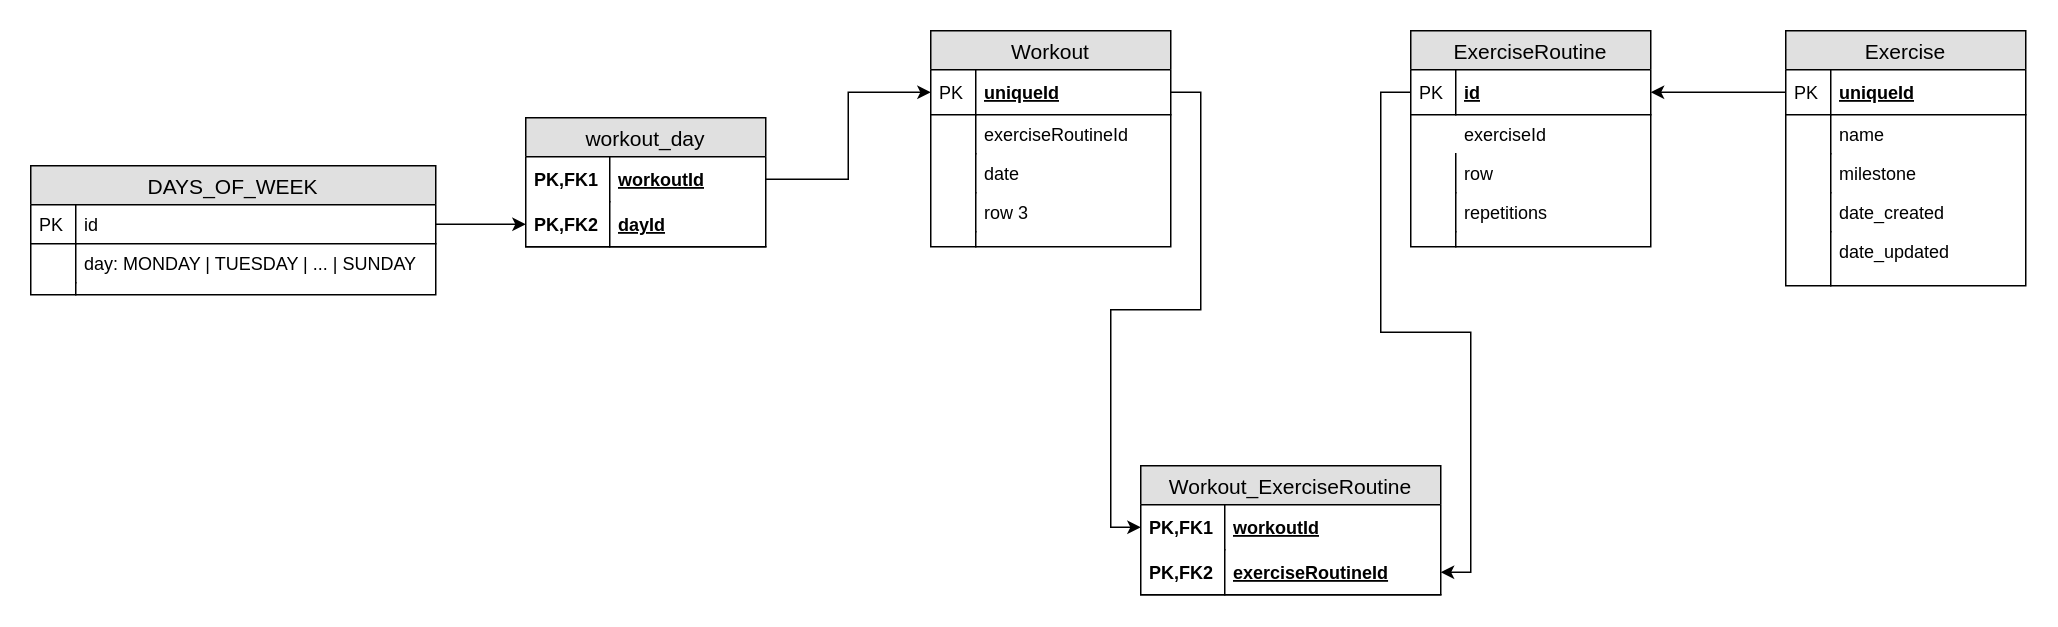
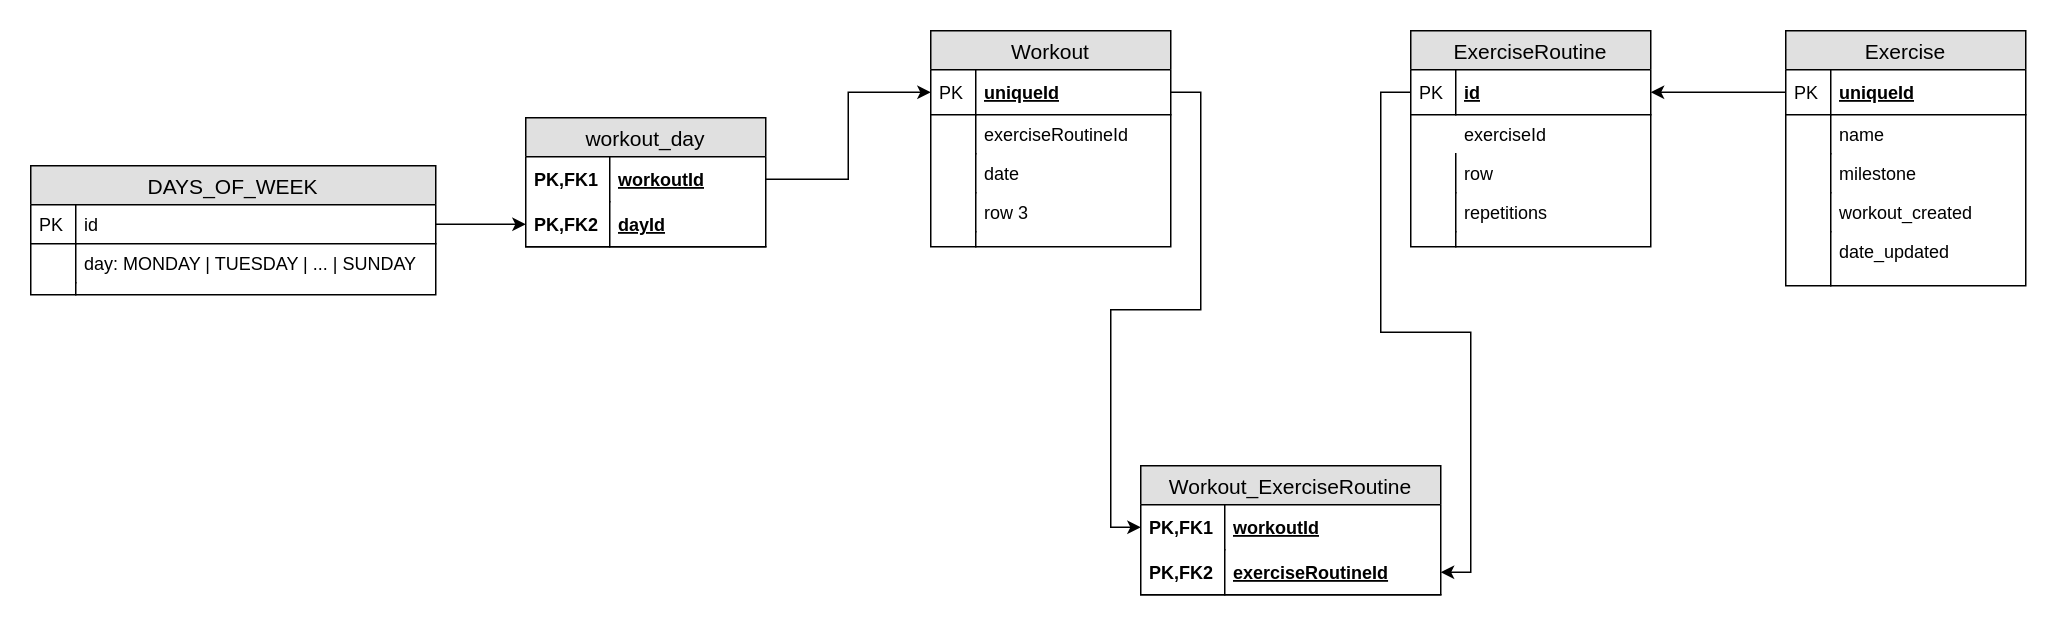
(1899, 213) -> (1915, 213)
